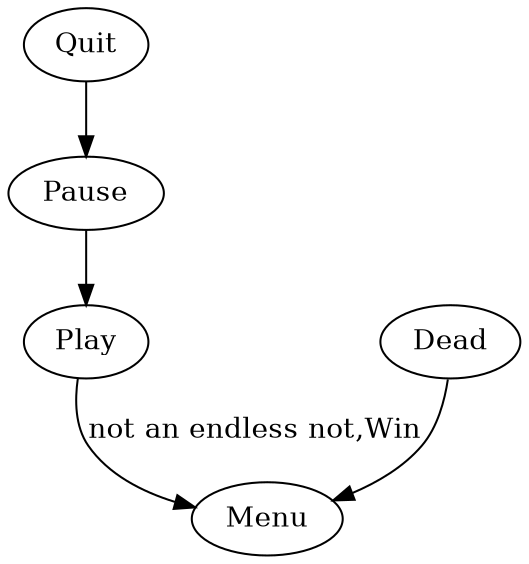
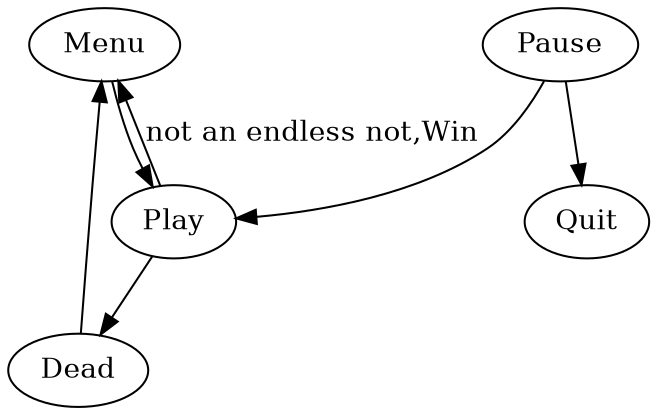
(86, 109) -> (572, 123)
none -> (125, 126)
none -> (132, 287)
